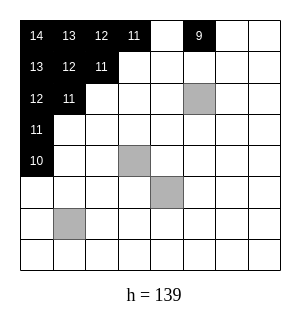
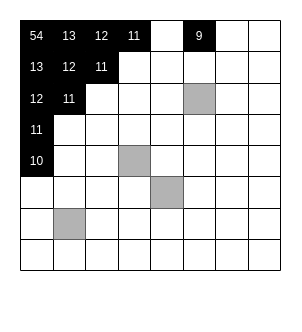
(37, 37) -> (37, 37)
(155, 296) -> none
